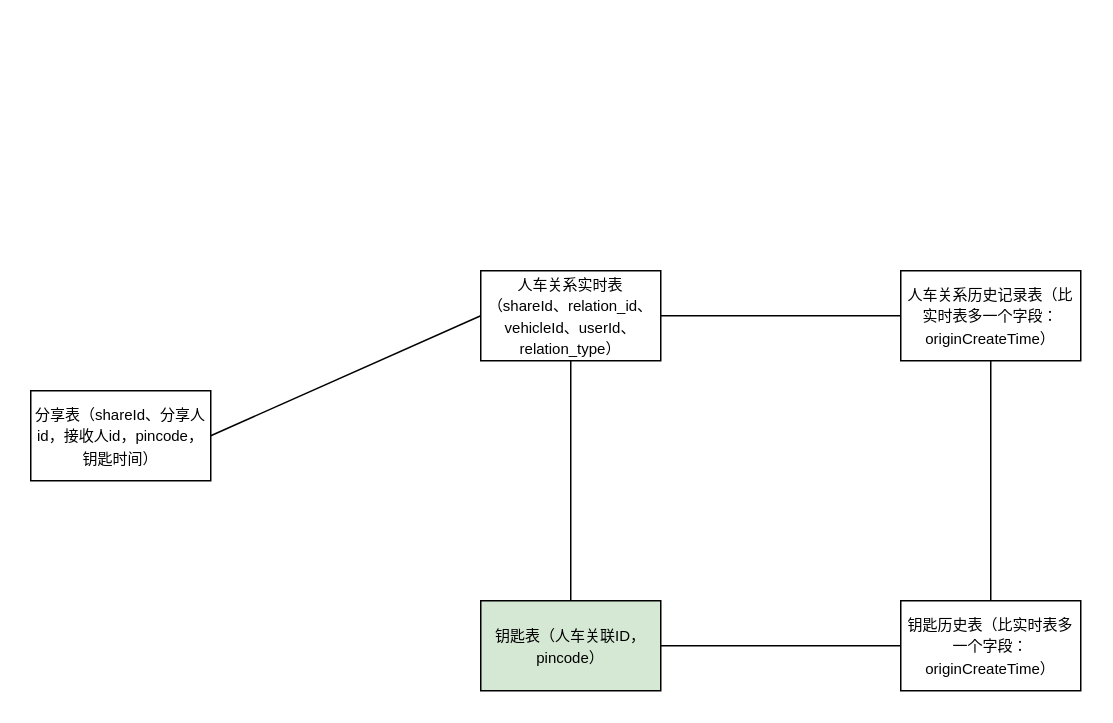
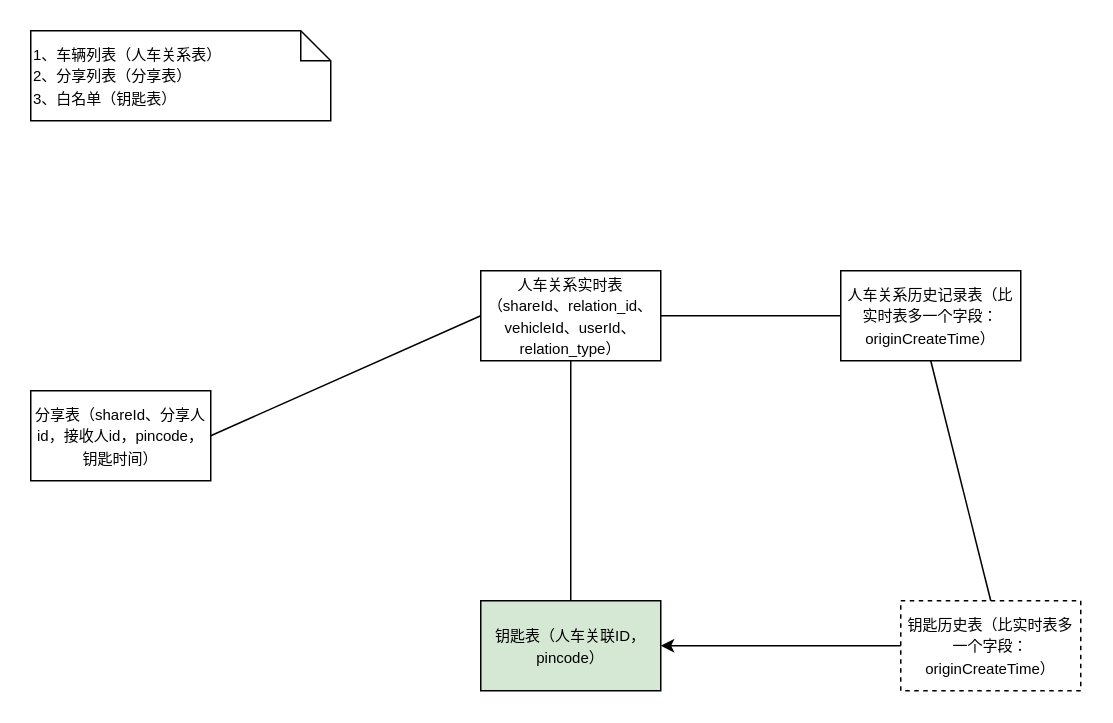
none -> (181, 76)
(991, 316) -> (931, 316)
(667, 646) -> (672, 646)
(991, 646) -> (991, 646)
